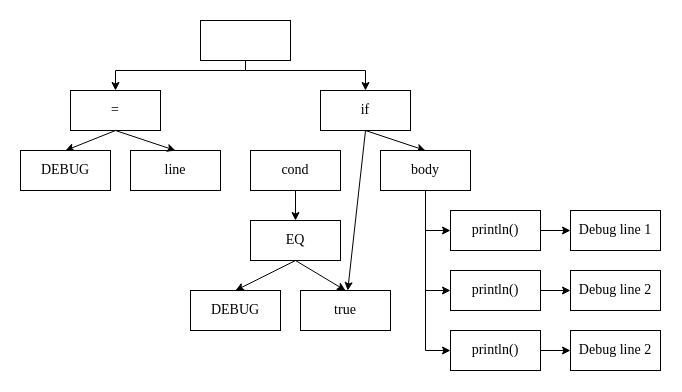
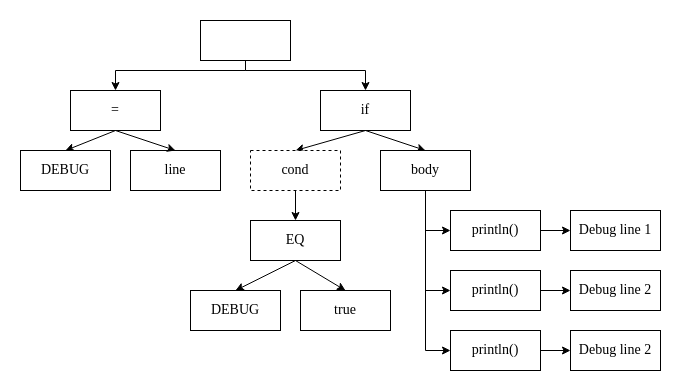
(296, 171) -> (296, 171)
(357, 208) -> (333, 140)
